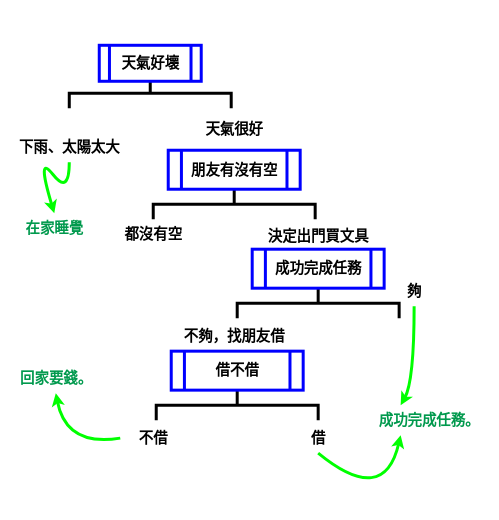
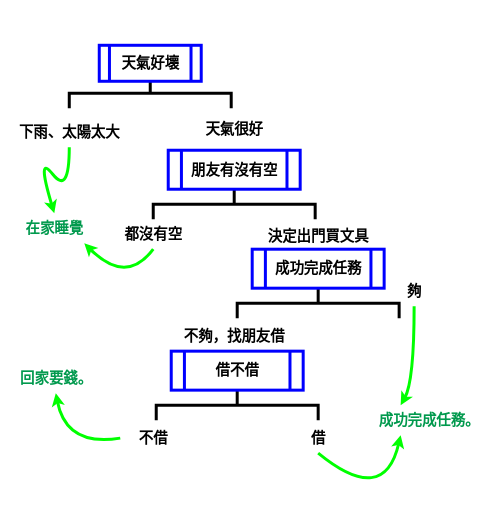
(69, 147) -> (69, 132)
none -> (123, 267)
